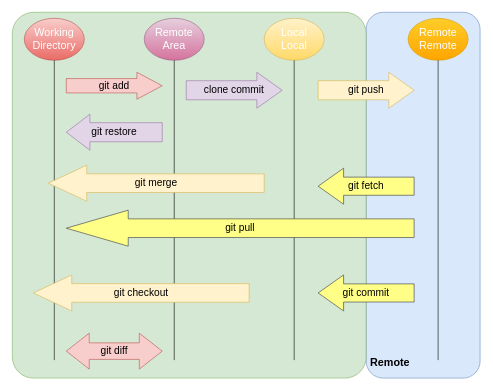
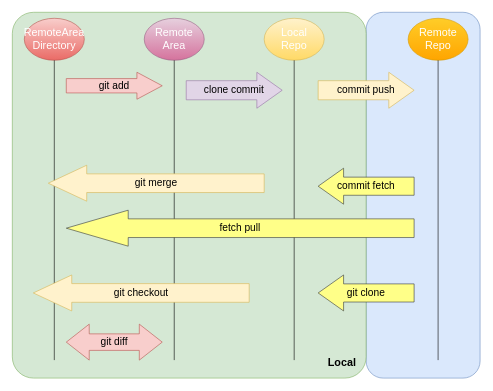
(54, 39) -> (54, 39)
(294, 39) -> (294, 39)
(438, 39) -> (438, 39)
(366, 90) -> (366, 90)
(114, 132) -> none
(366, 186) -> (366, 186)
(240, 228) -> (240, 228)
(366, 293) -> (366, 293)
(114, 351) -> (114, 342)
none -> (342, 363)
(390, 363) -> none
